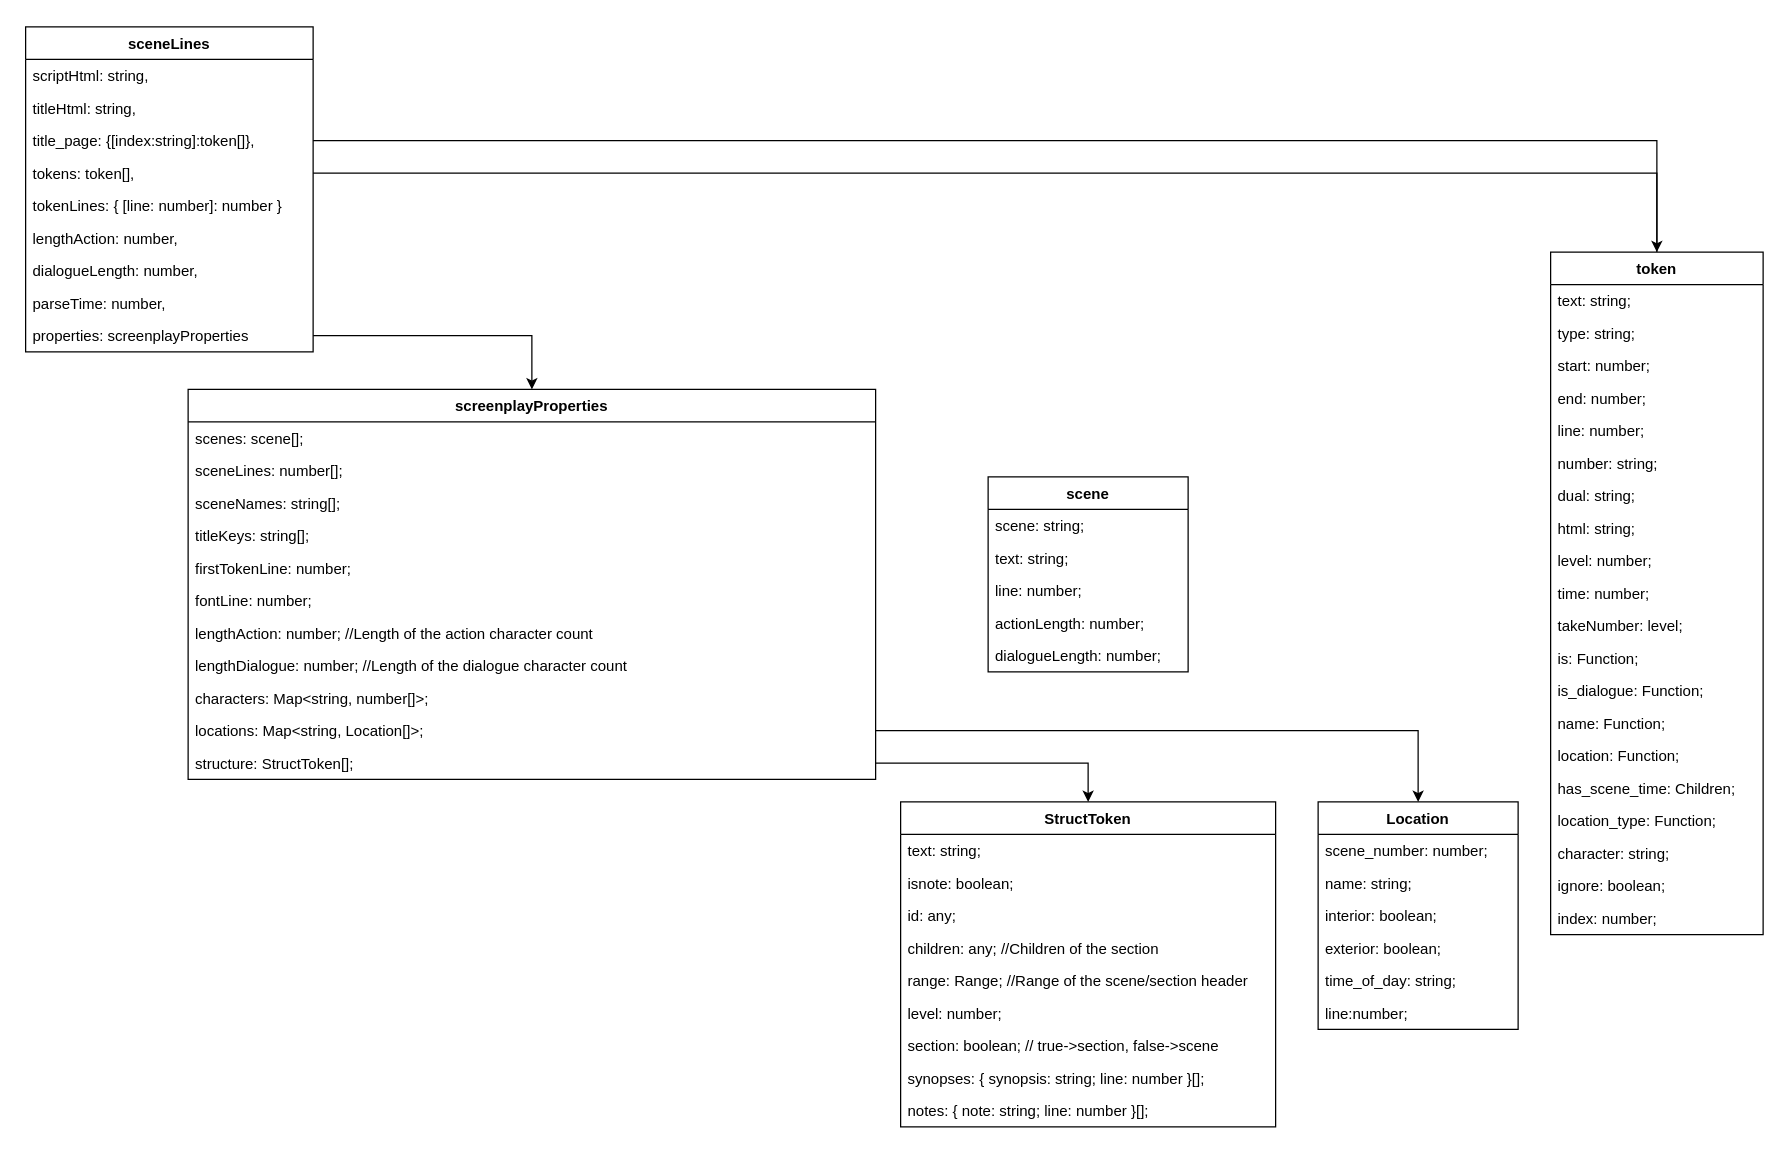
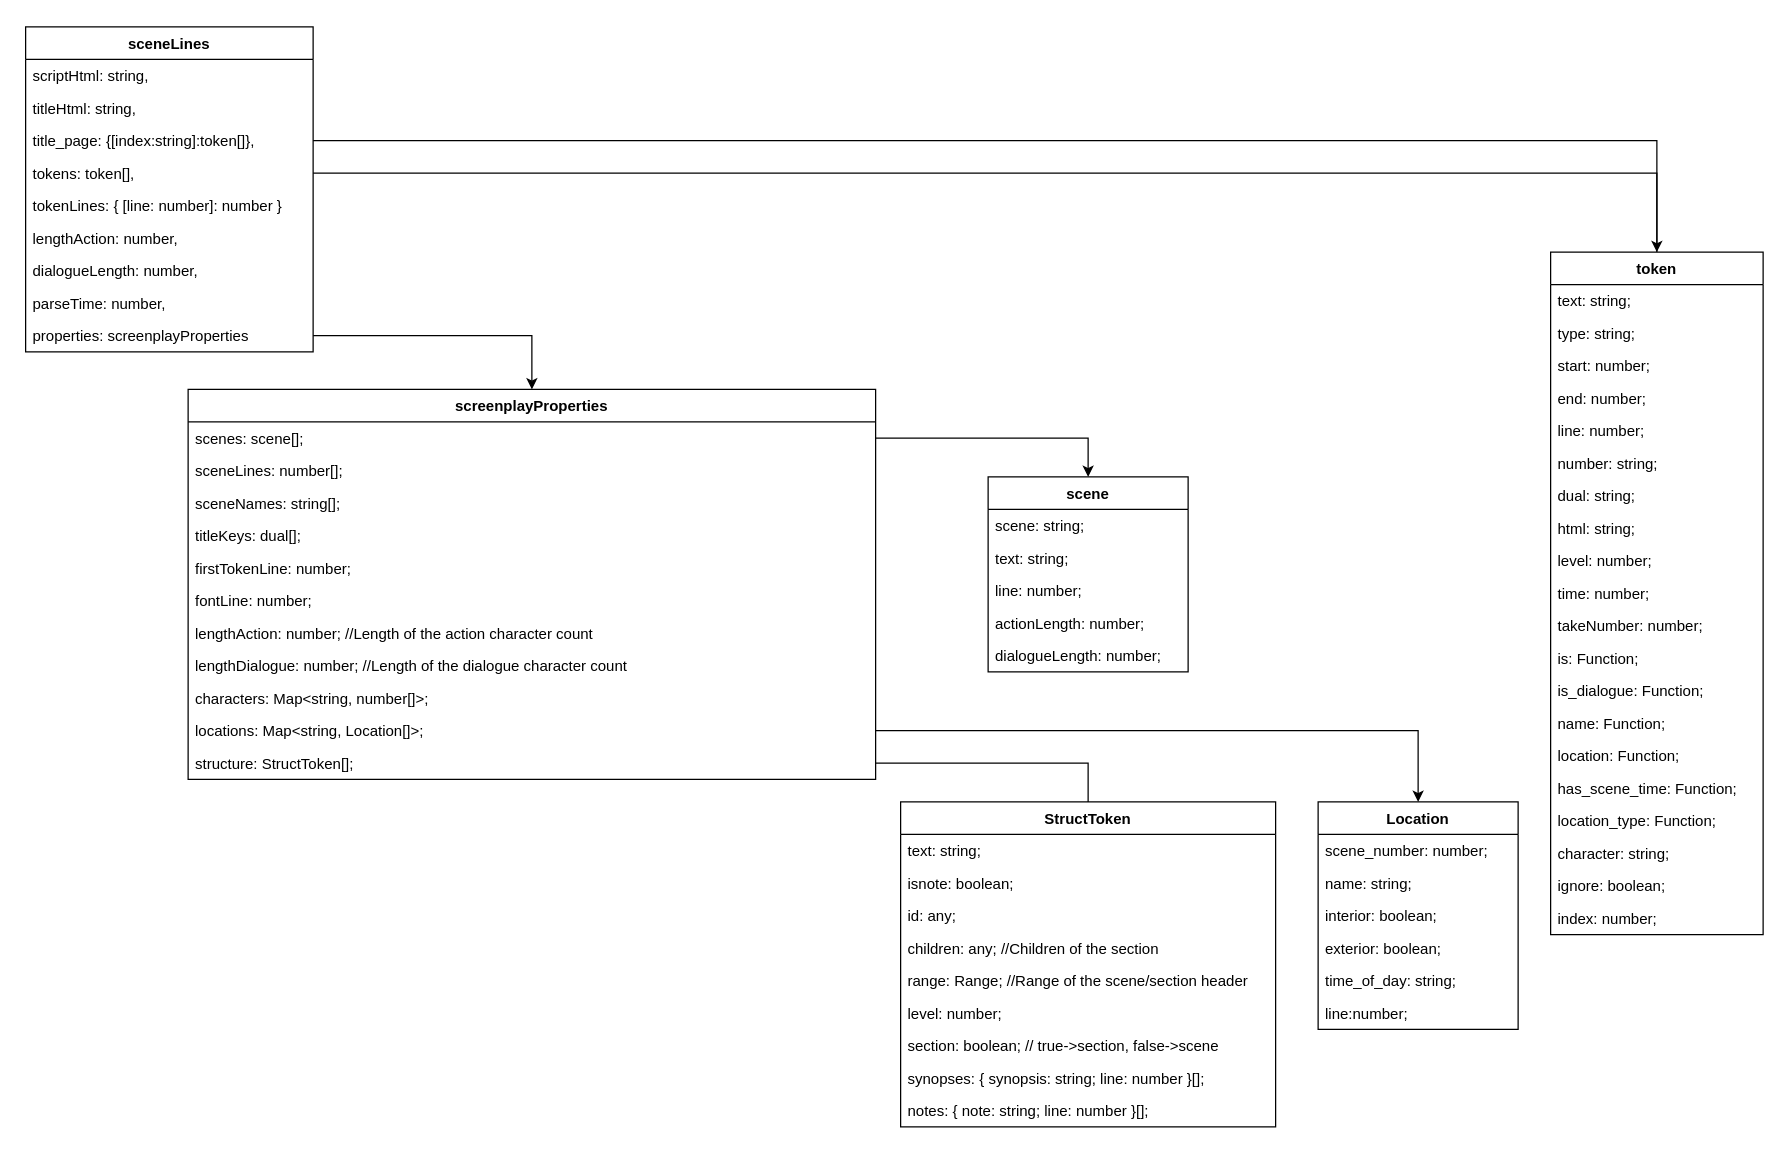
none -> (997, 438)
(267, 536) -> (259, 536)
(1623, 626) -> (1631, 626)
(1651, 789) -> (1653, 789)
(1088, 792) -> (1088, 795)
